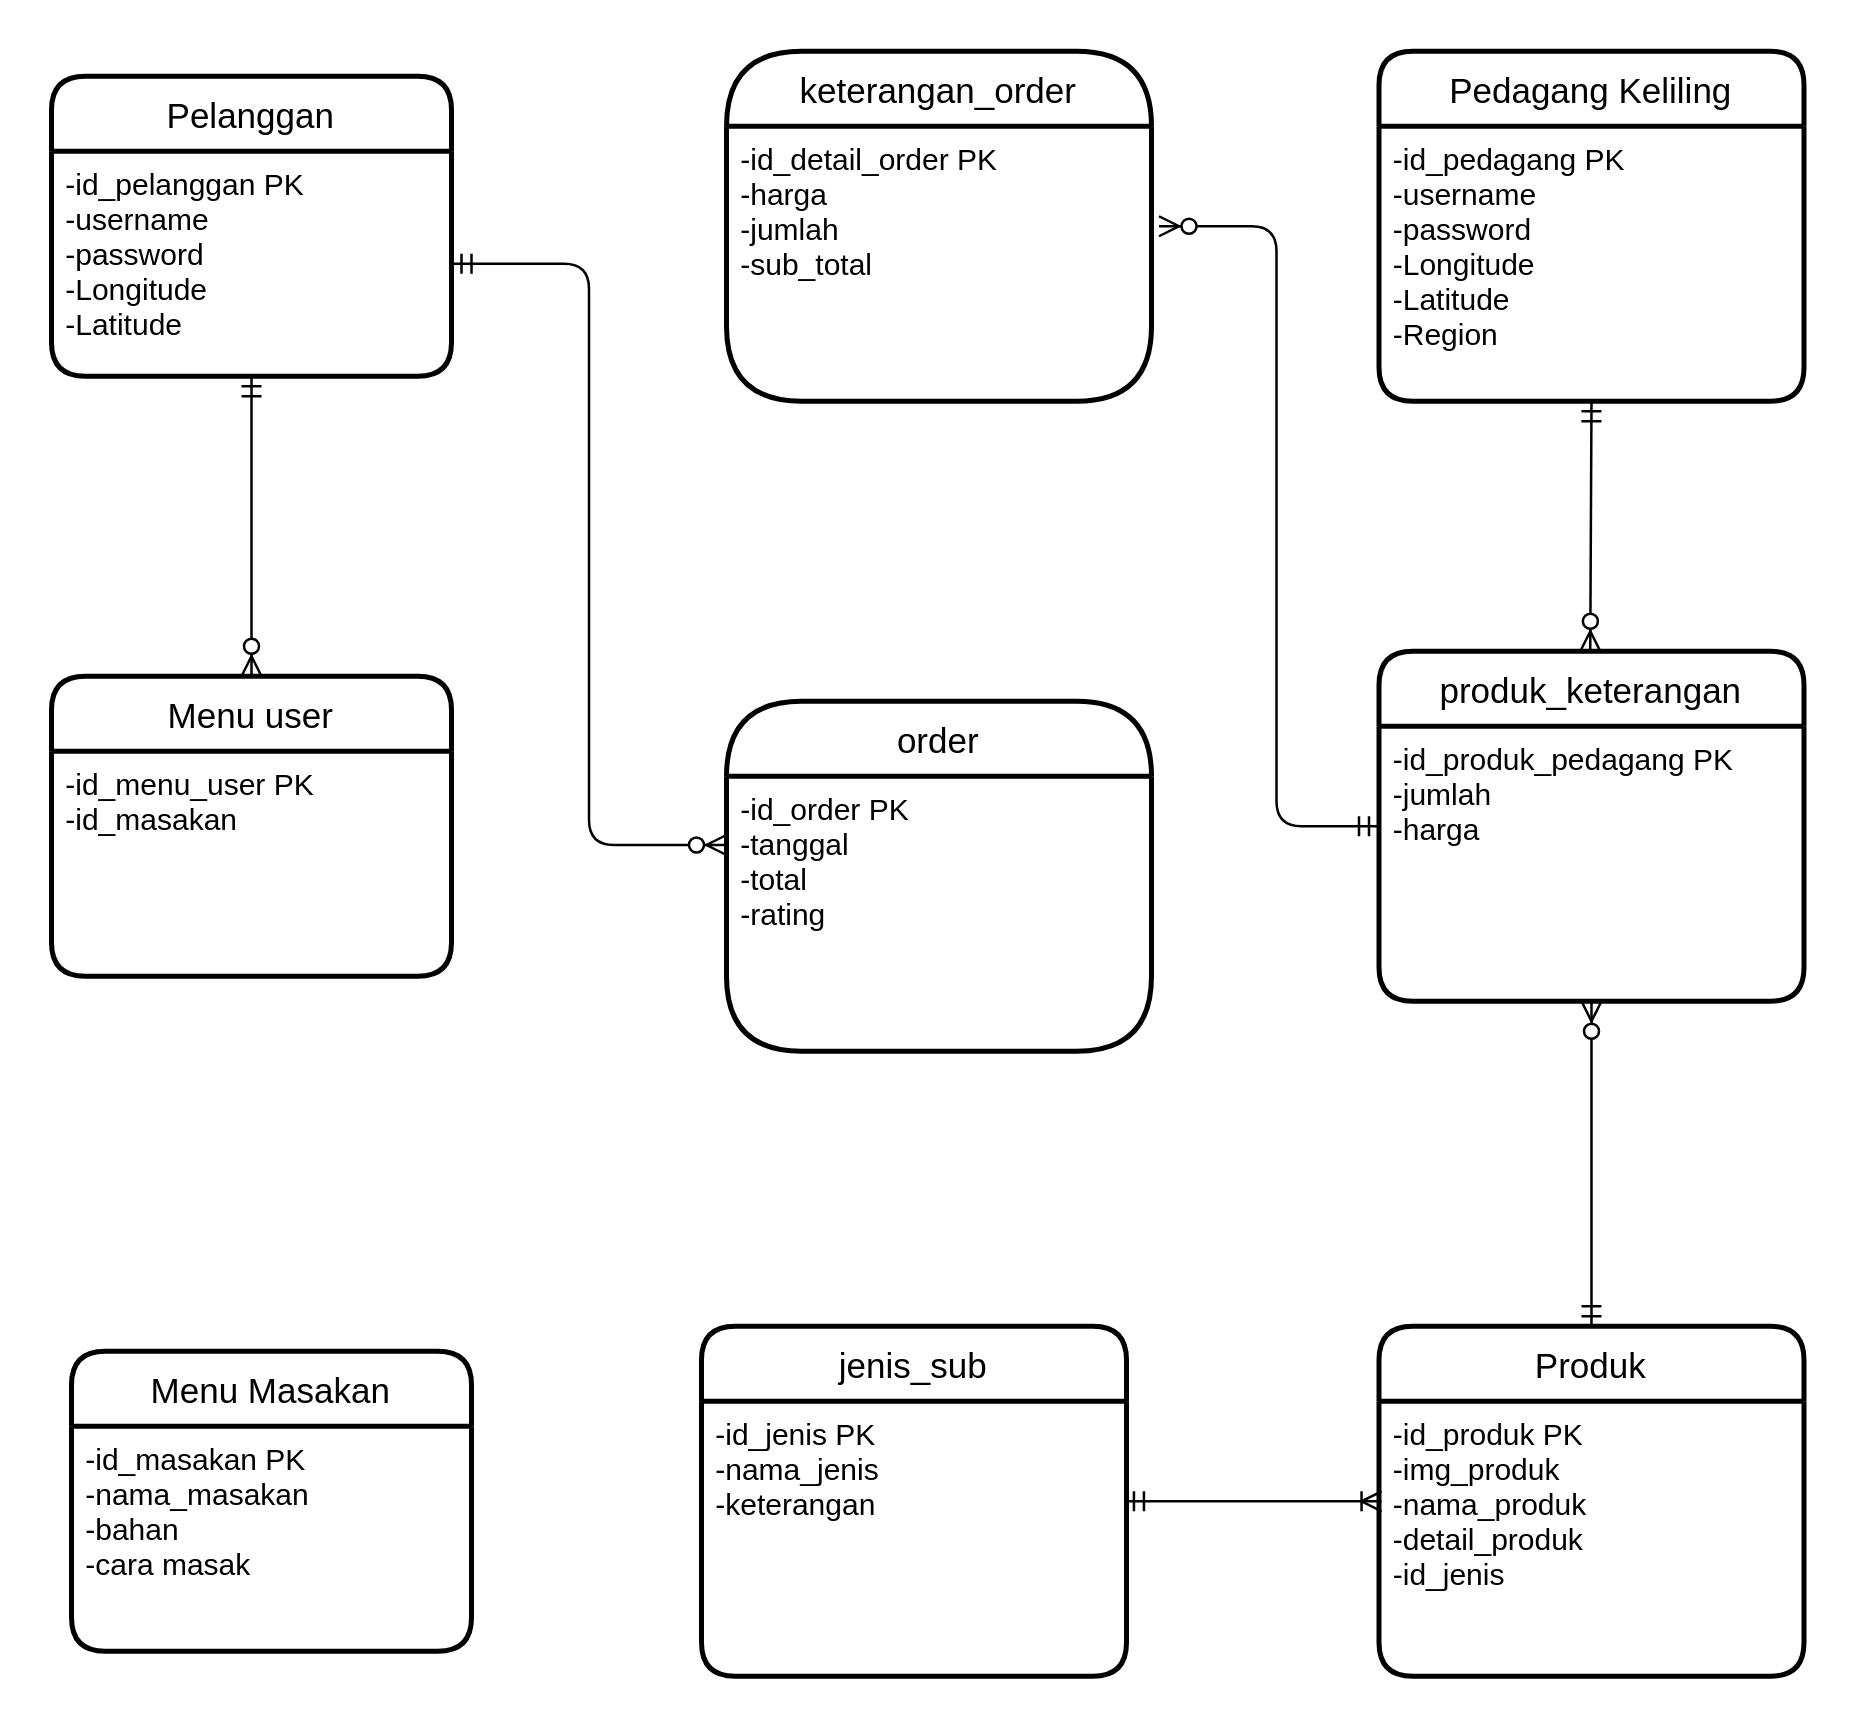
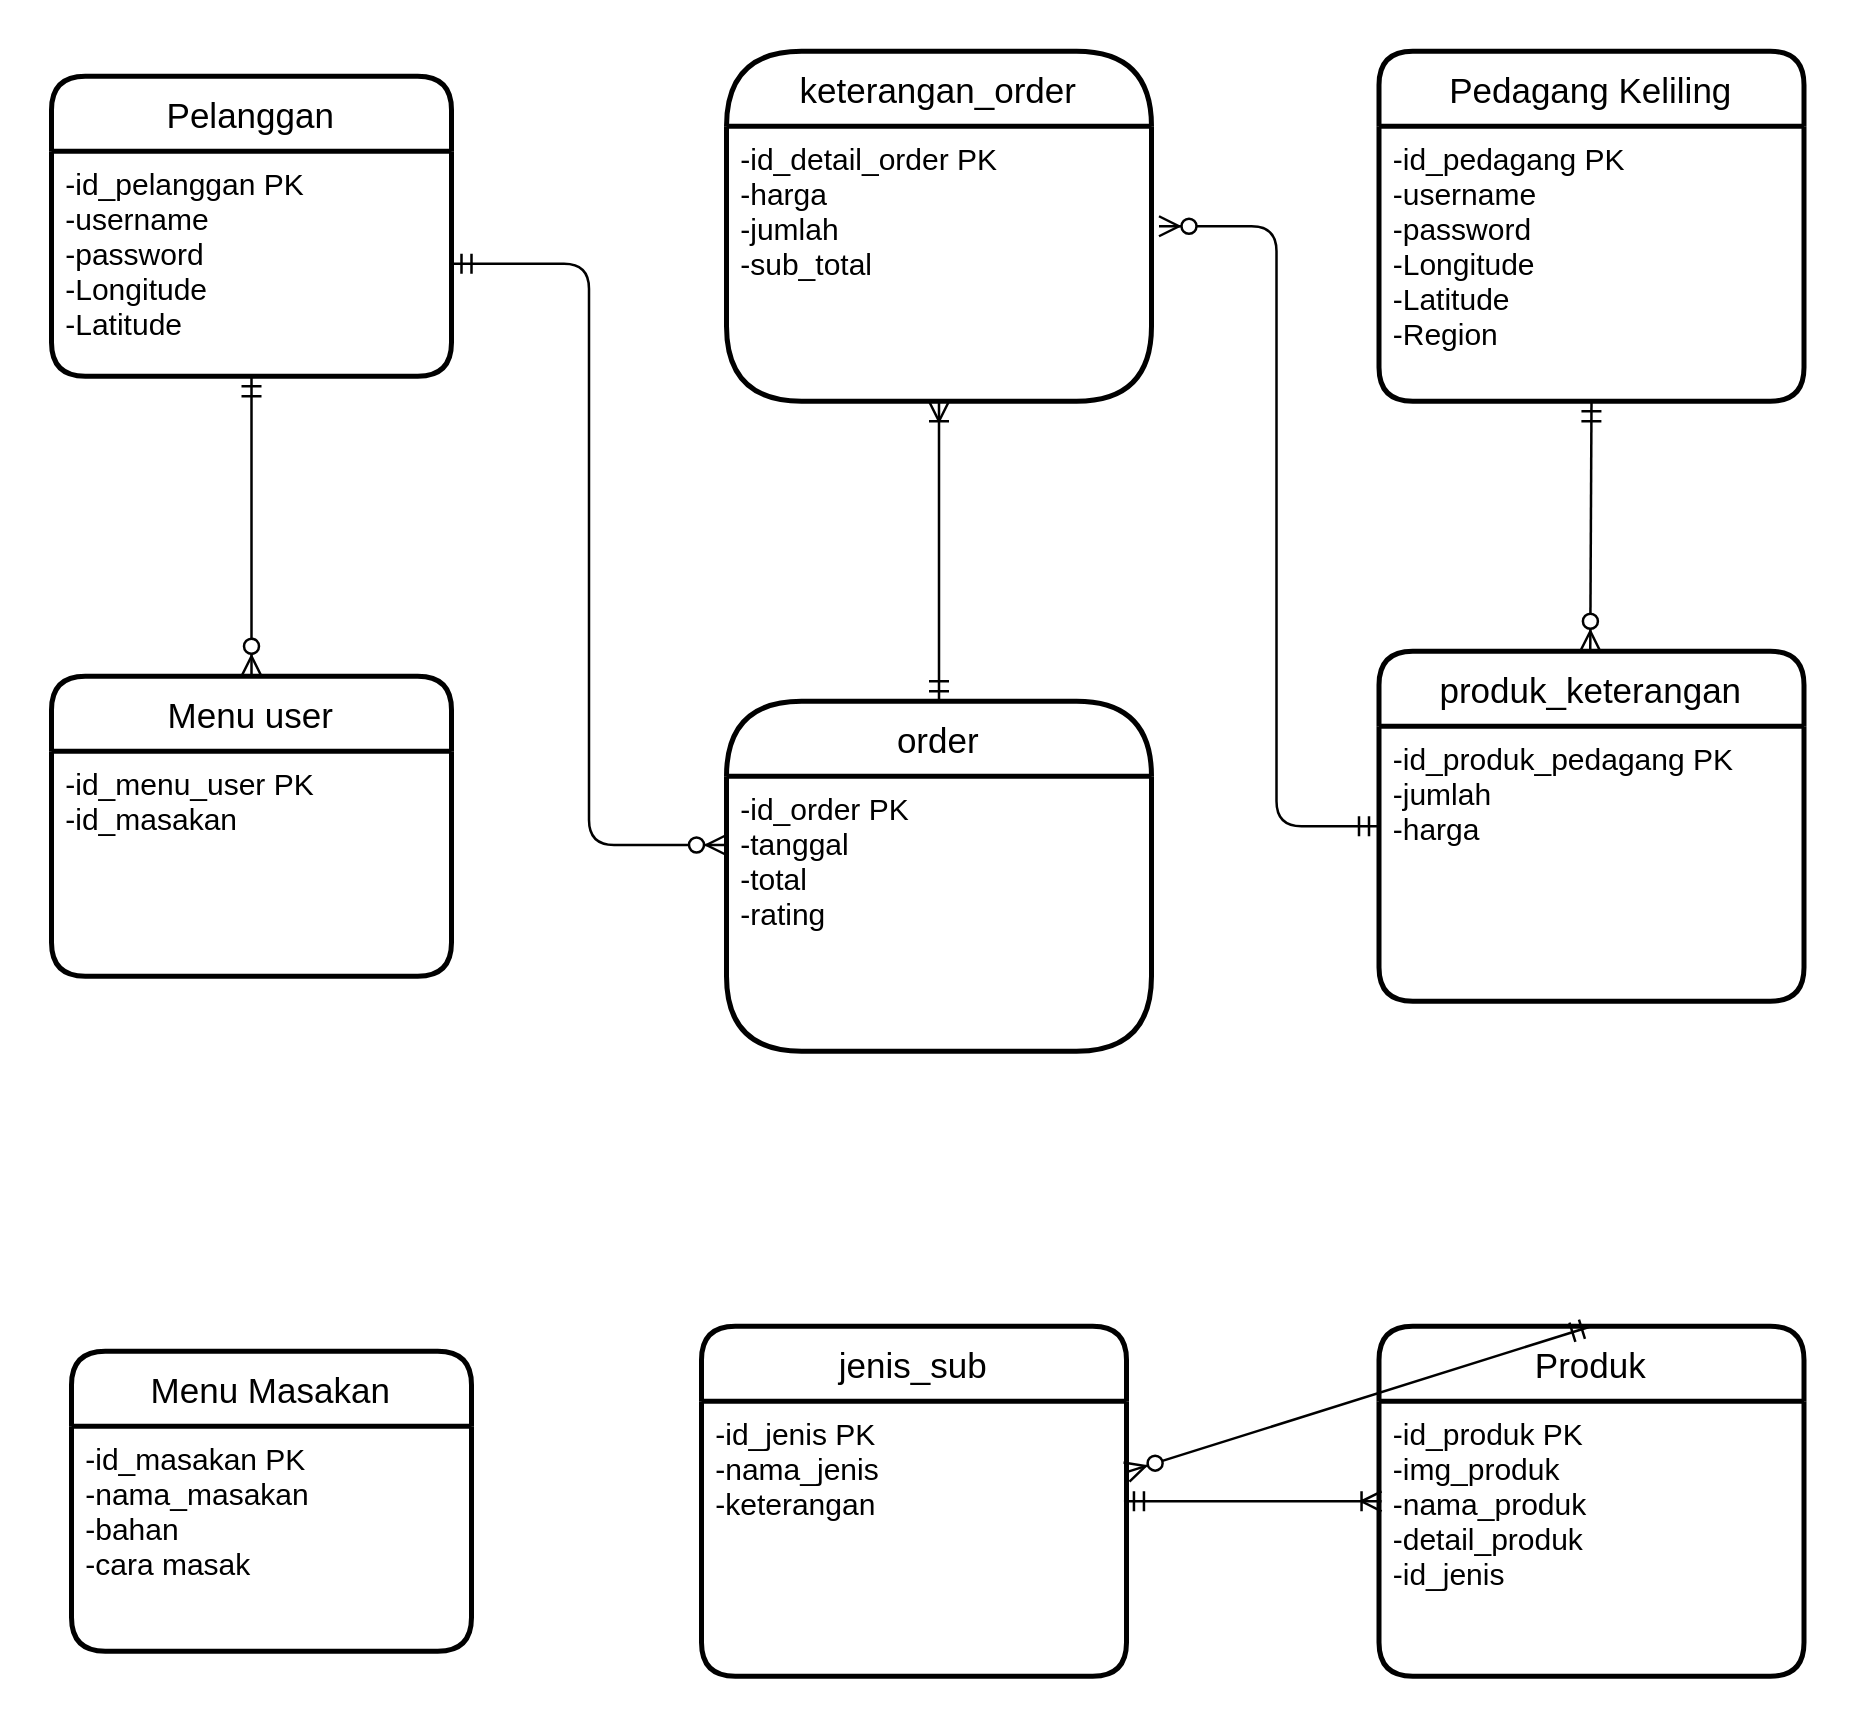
none -> (939, 553)
(1591, 1180) -> (1373, 1395)
